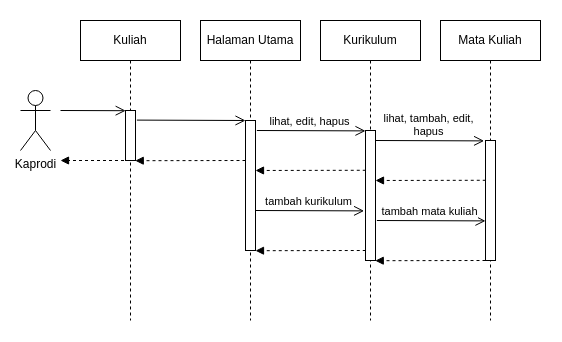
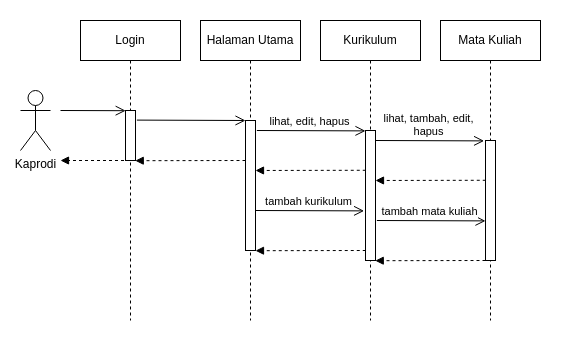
(131, 41) -> (131, 41)
